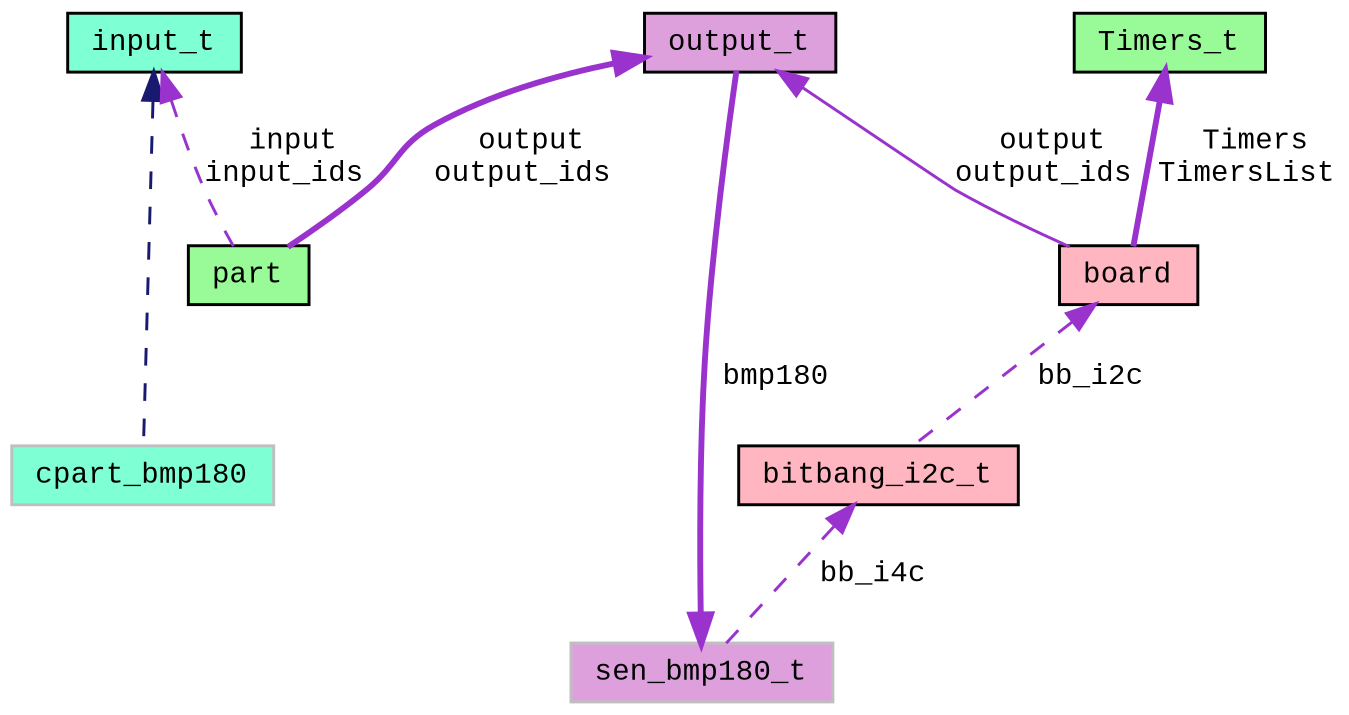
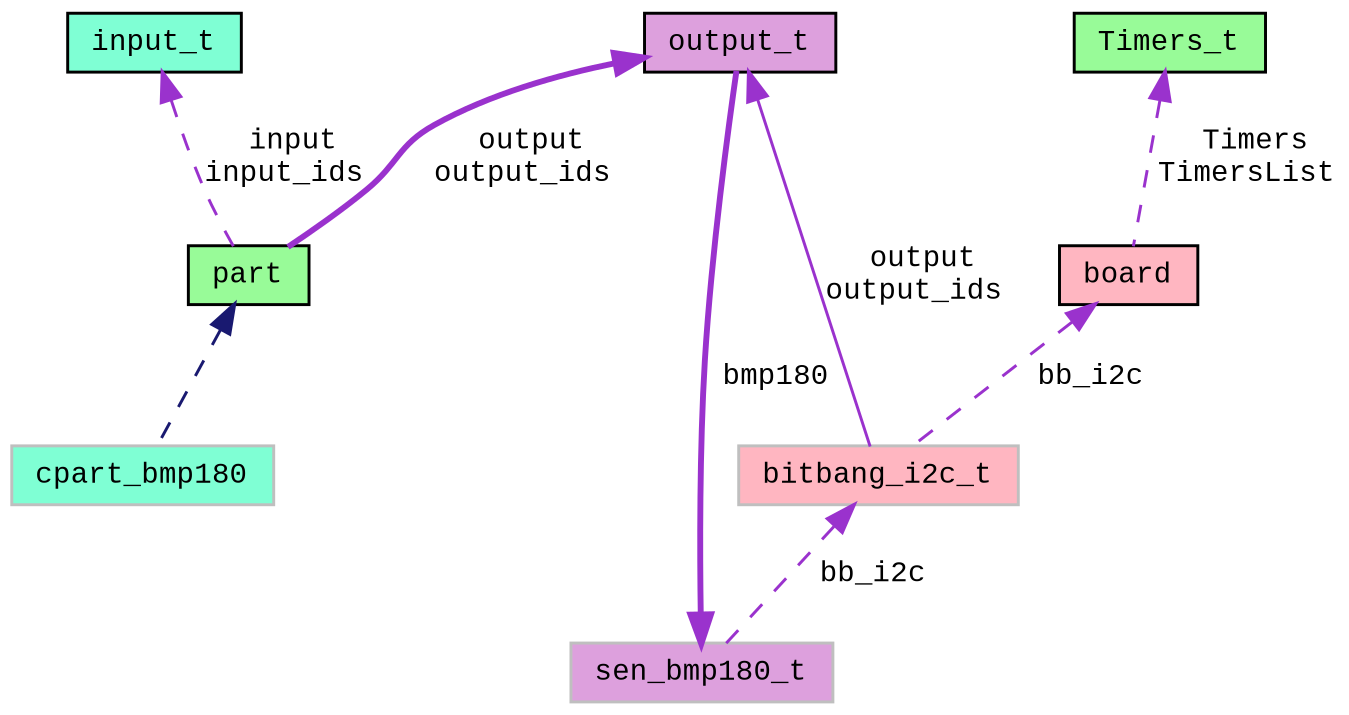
(1147, 173) -> (1147, 173)
(932, 174) -> (814, 273)
(148, 274) -> (189, 388)
(879, 475) -> (879, 475)
(865, 574) -> (865, 574)
